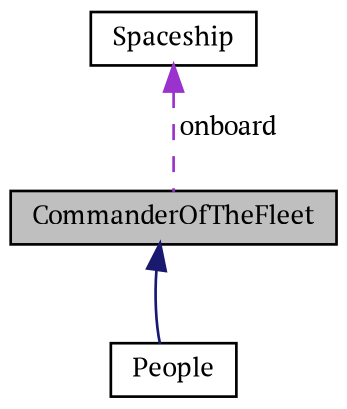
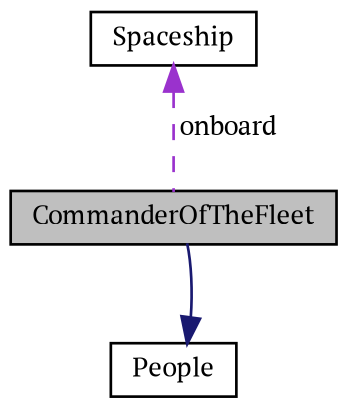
(156, 307) -> (191, 280)
